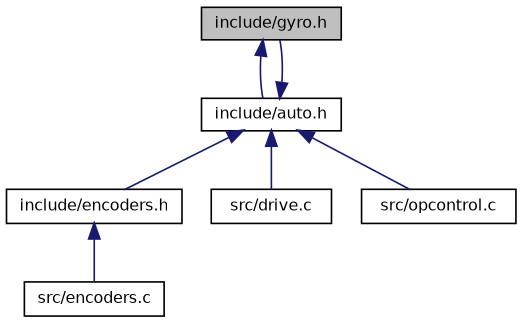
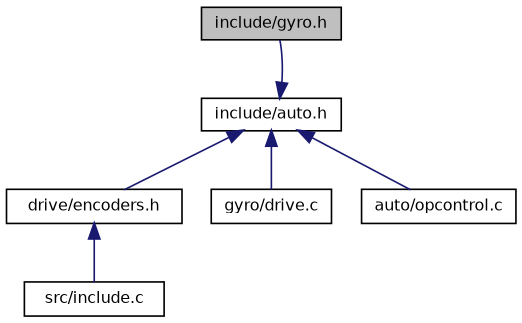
(261, 77) -> none
(94, 206) -> (94, 206)
(271, 206) -> (271, 206)
(439, 206) -> (439, 206)
(94, 299) -> (94, 299)
